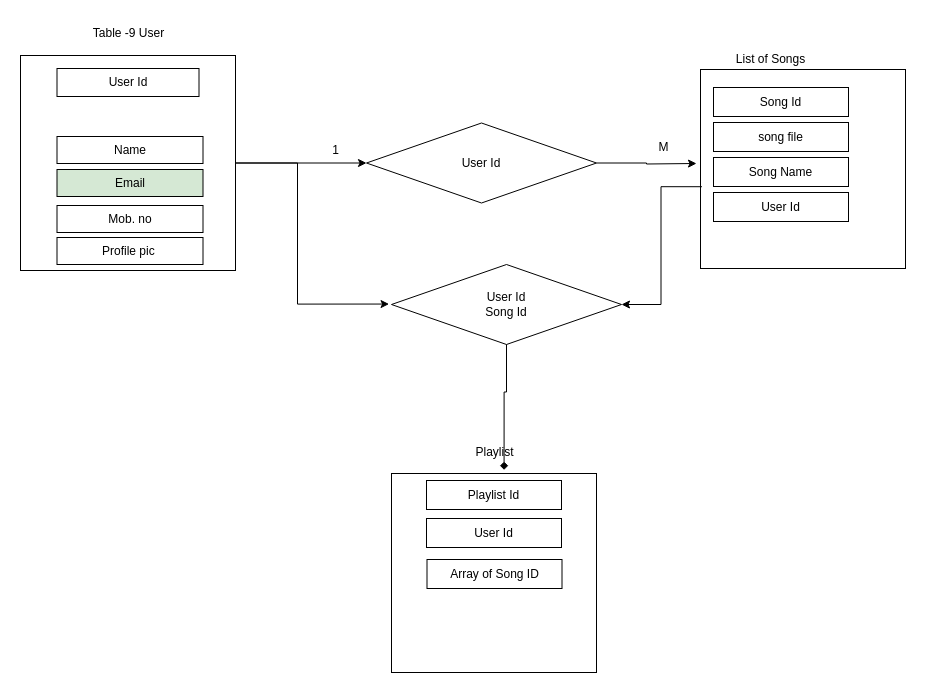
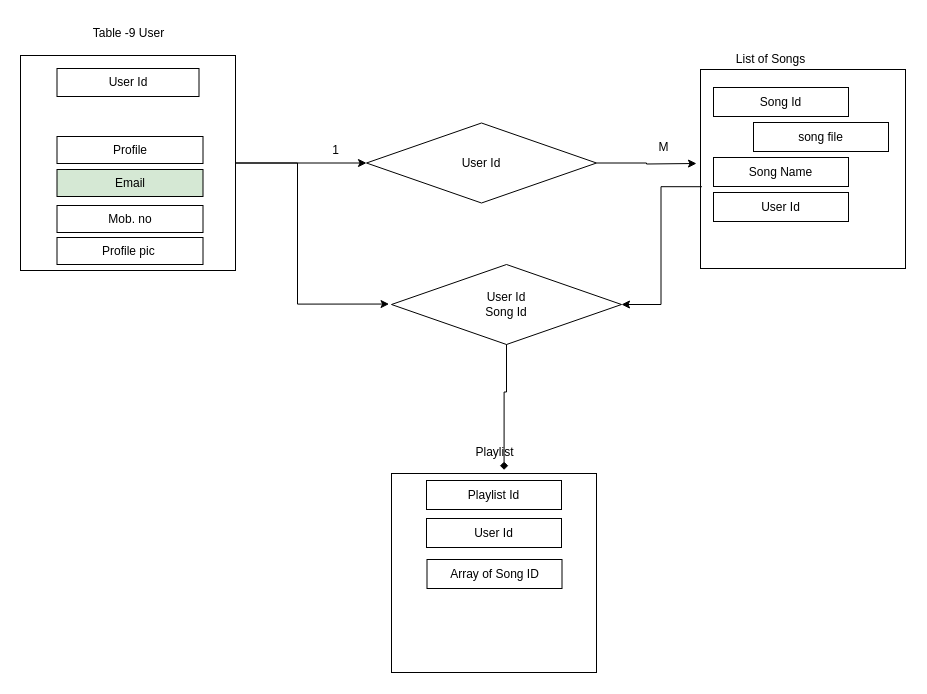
(781, 137) -> (821, 137)
(131, 151) -> (131, 151)
